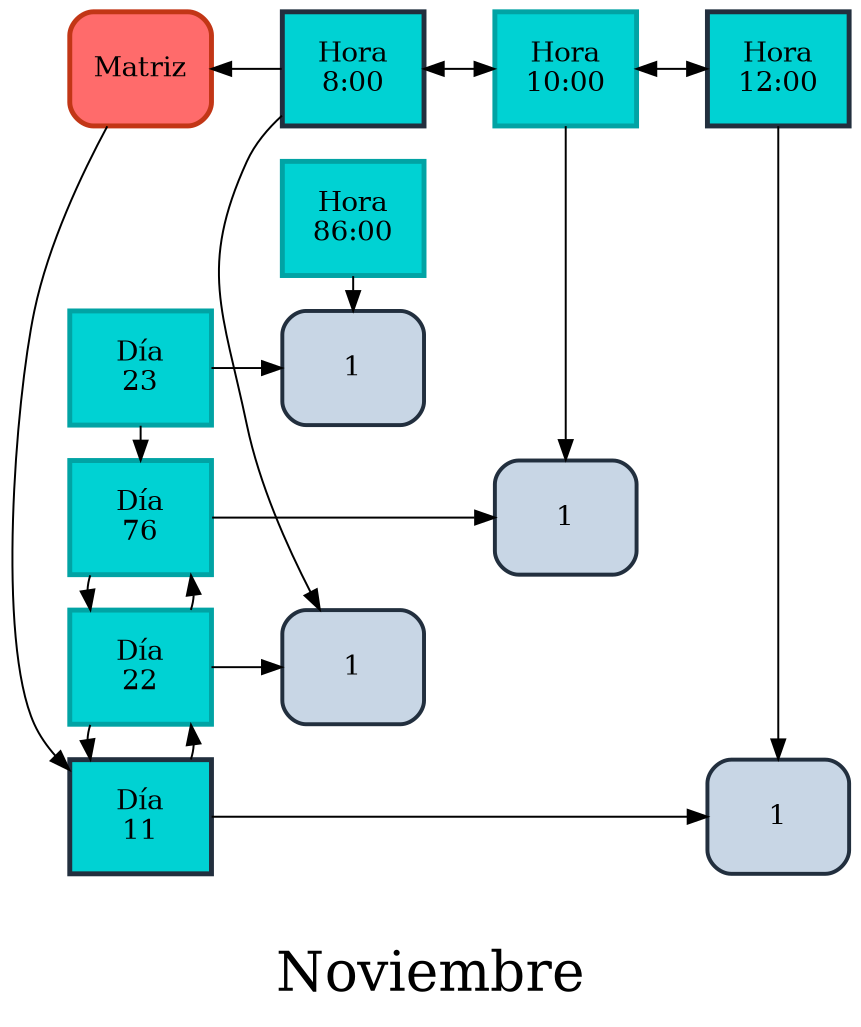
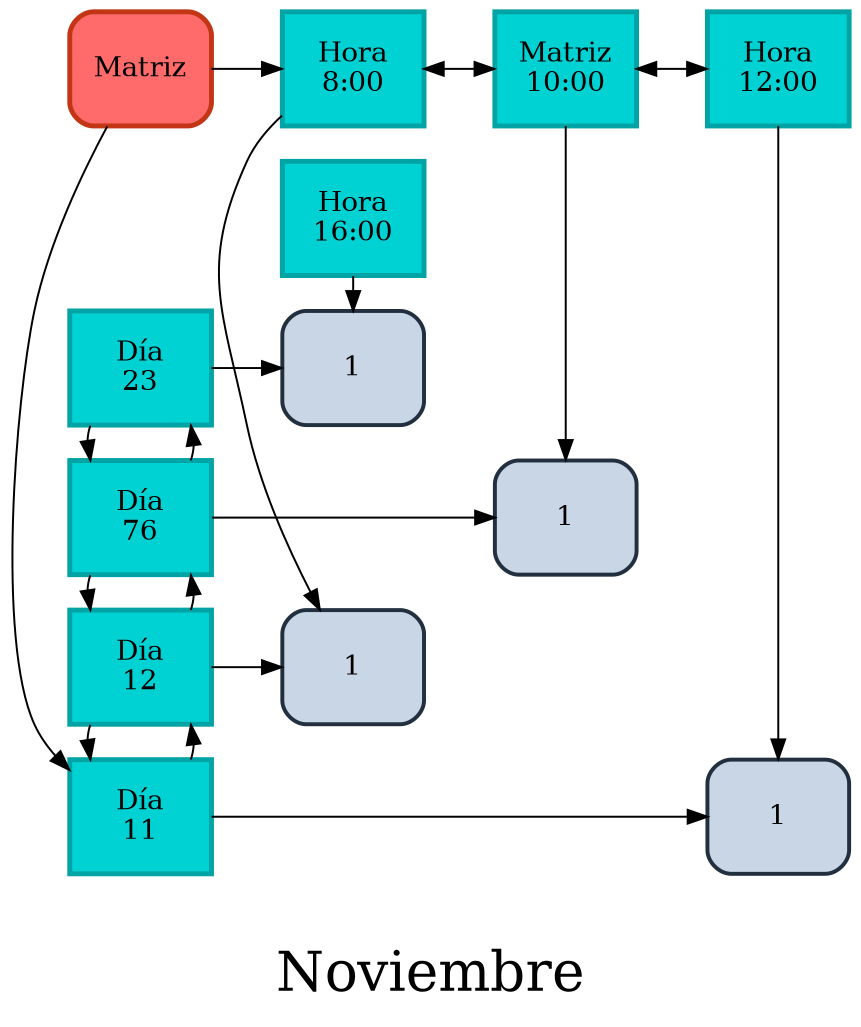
(257, 69) -> (237, 69)
(353, 69) -> (353, 69)
(566, 69) -> (566, 69)
(778, 69) -> (778, 69)
(353, 218) -> (353, 218)
none -> (193, 453)
(141, 667) -> (141, 667)
(141, 817) -> (141, 817)
